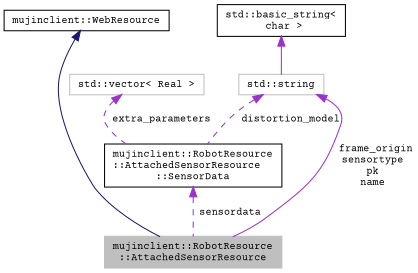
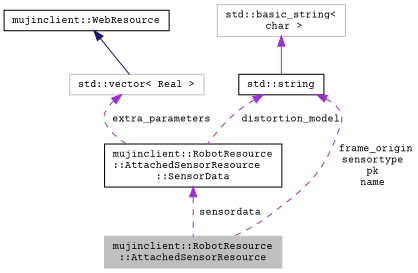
(281, 20) -> (281, 20)
(281, 85) -> (281, 85)
(76, 154) -> (115, 57)
(311, 180) -> (311, 180)
